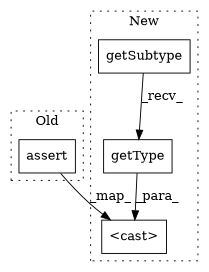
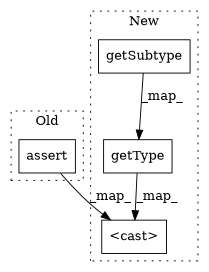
(162, 97) -> (162, 97)
(157, 197) -> (157, 197)
